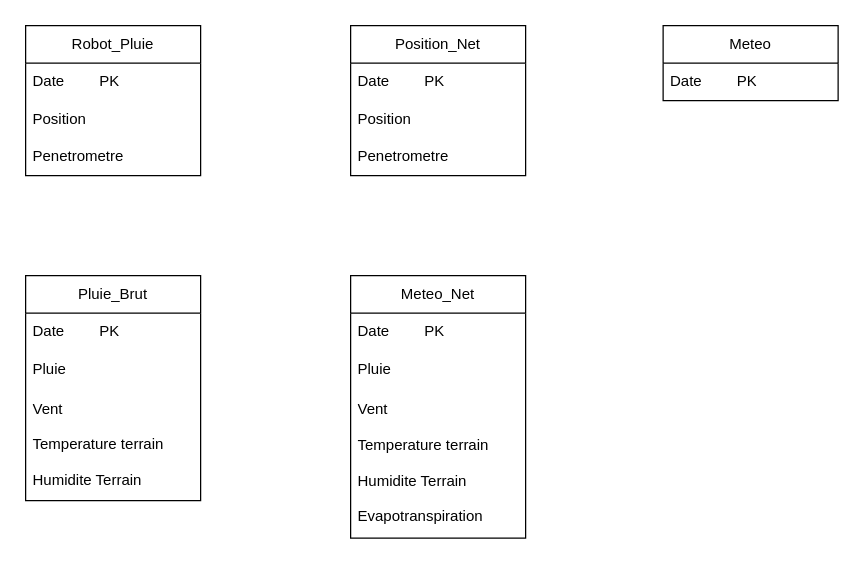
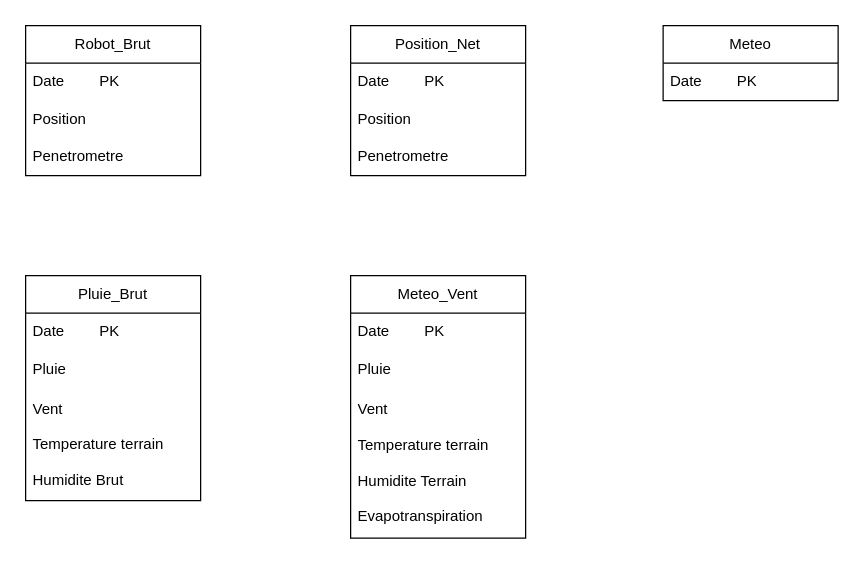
(113, 44) -> (113, 44)
(438, 294) -> (438, 294)
(109, 444) -> (109, 444)
